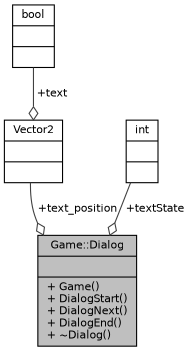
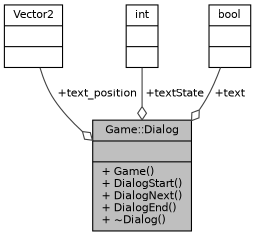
(33, 87) -> (211, 89)
